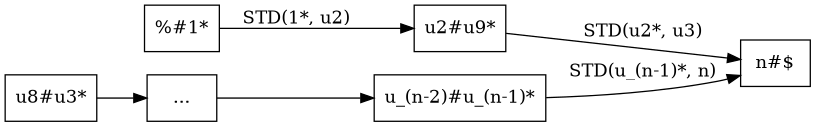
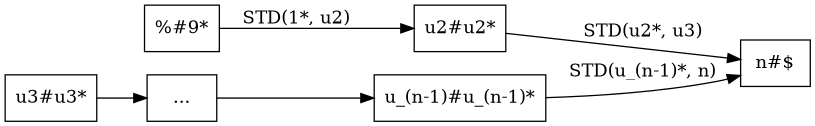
(182, 28) -> (182, 28)
(460, 28) -> (460, 28)
(51, 98) -> (51, 98)
(460, 98) -> (460, 98)
